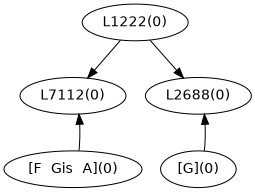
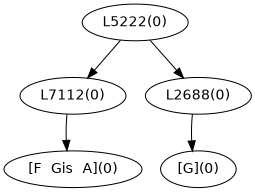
(135, 22) -> (135, 22)
(80, 137) -> (66, 127)
(205, 138) -> (192, 127)
